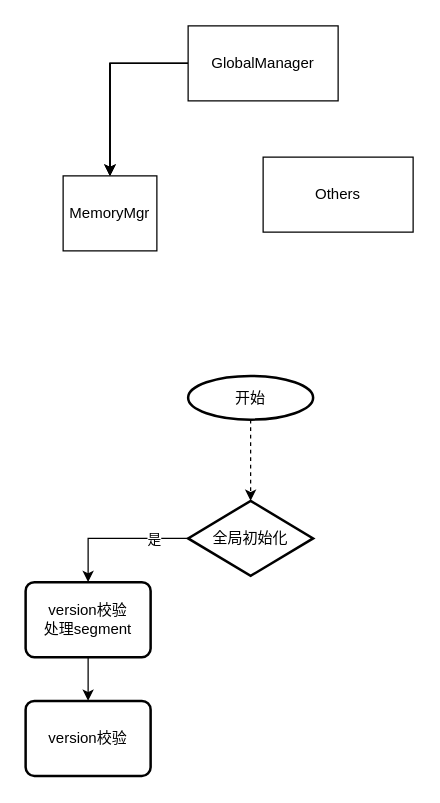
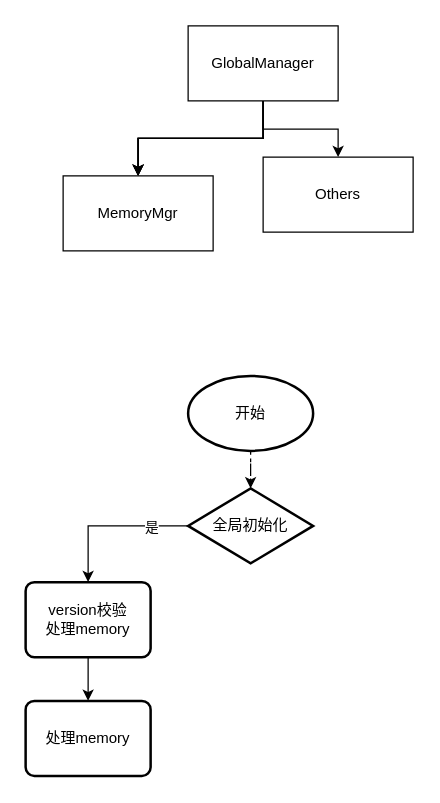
none -> (312, 129)
(110, 213) -> (138, 213)
(251, 398) -> (251, 413)
(251, 538) -> (251, 526)
(88, 619) -> (88, 619)
(88, 738) -> (88, 738)
